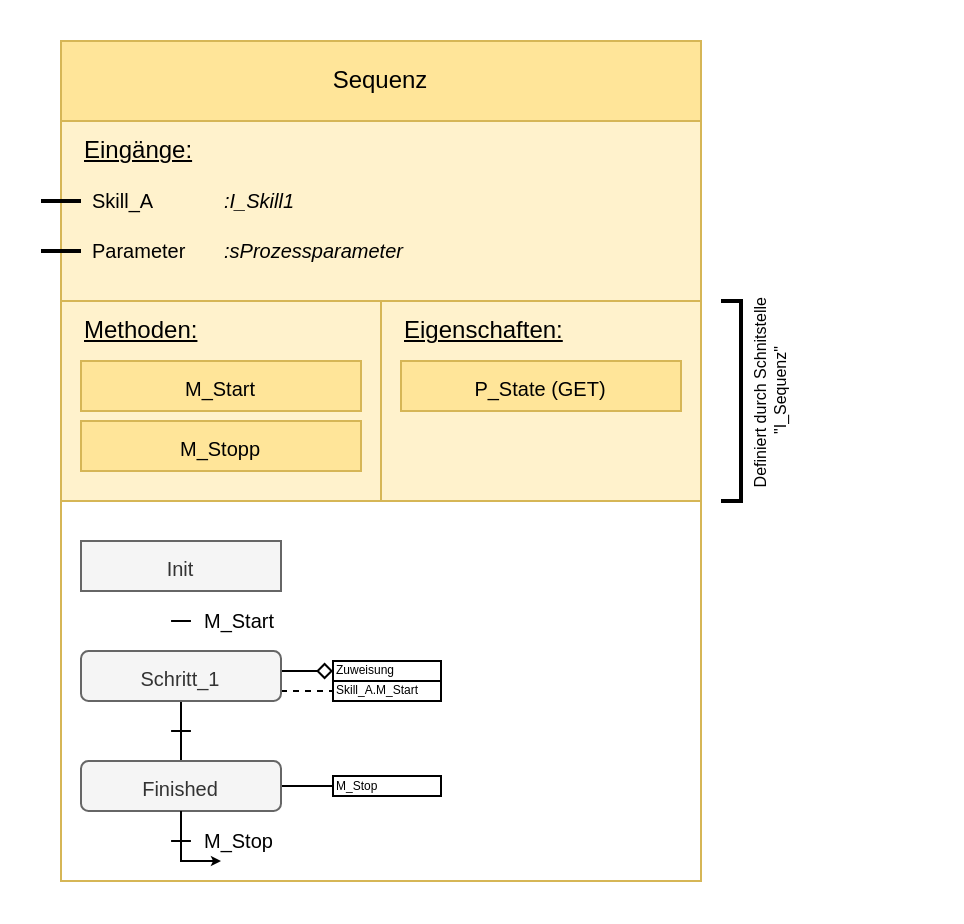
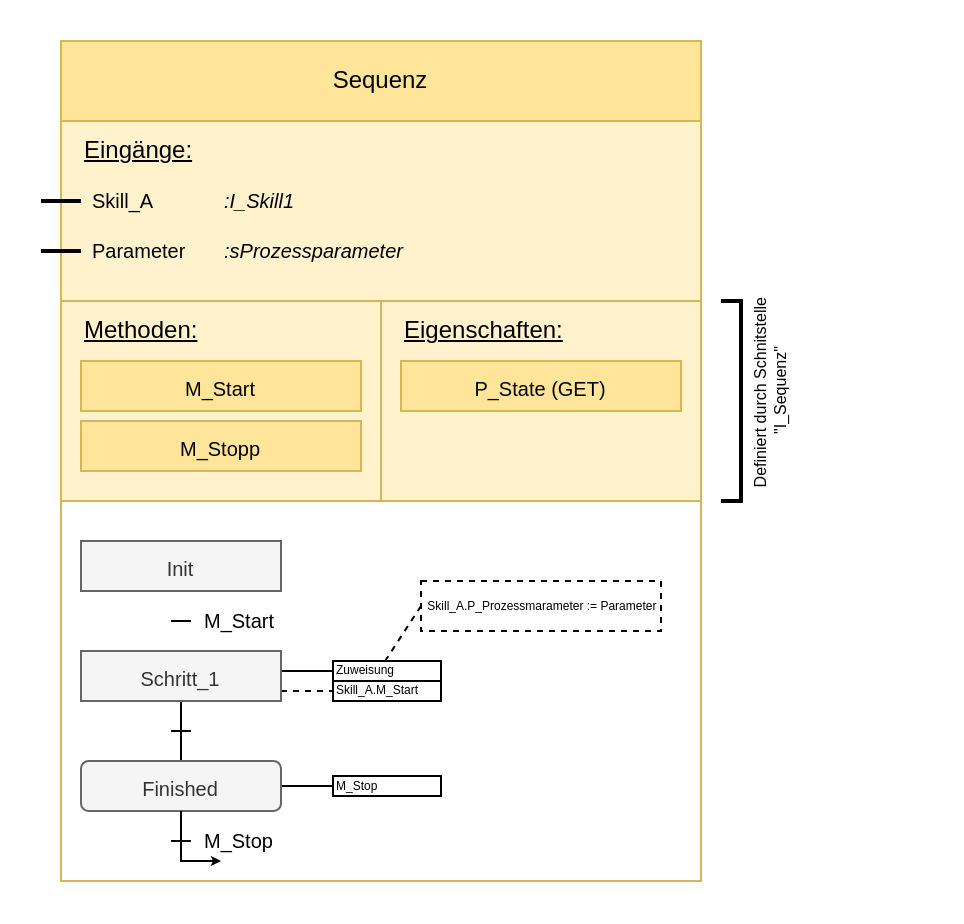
none -> (541, 606)
none -> (403, 634)
(317, 671) -> (324, 671)
(181, 676) -> (181, 676)
